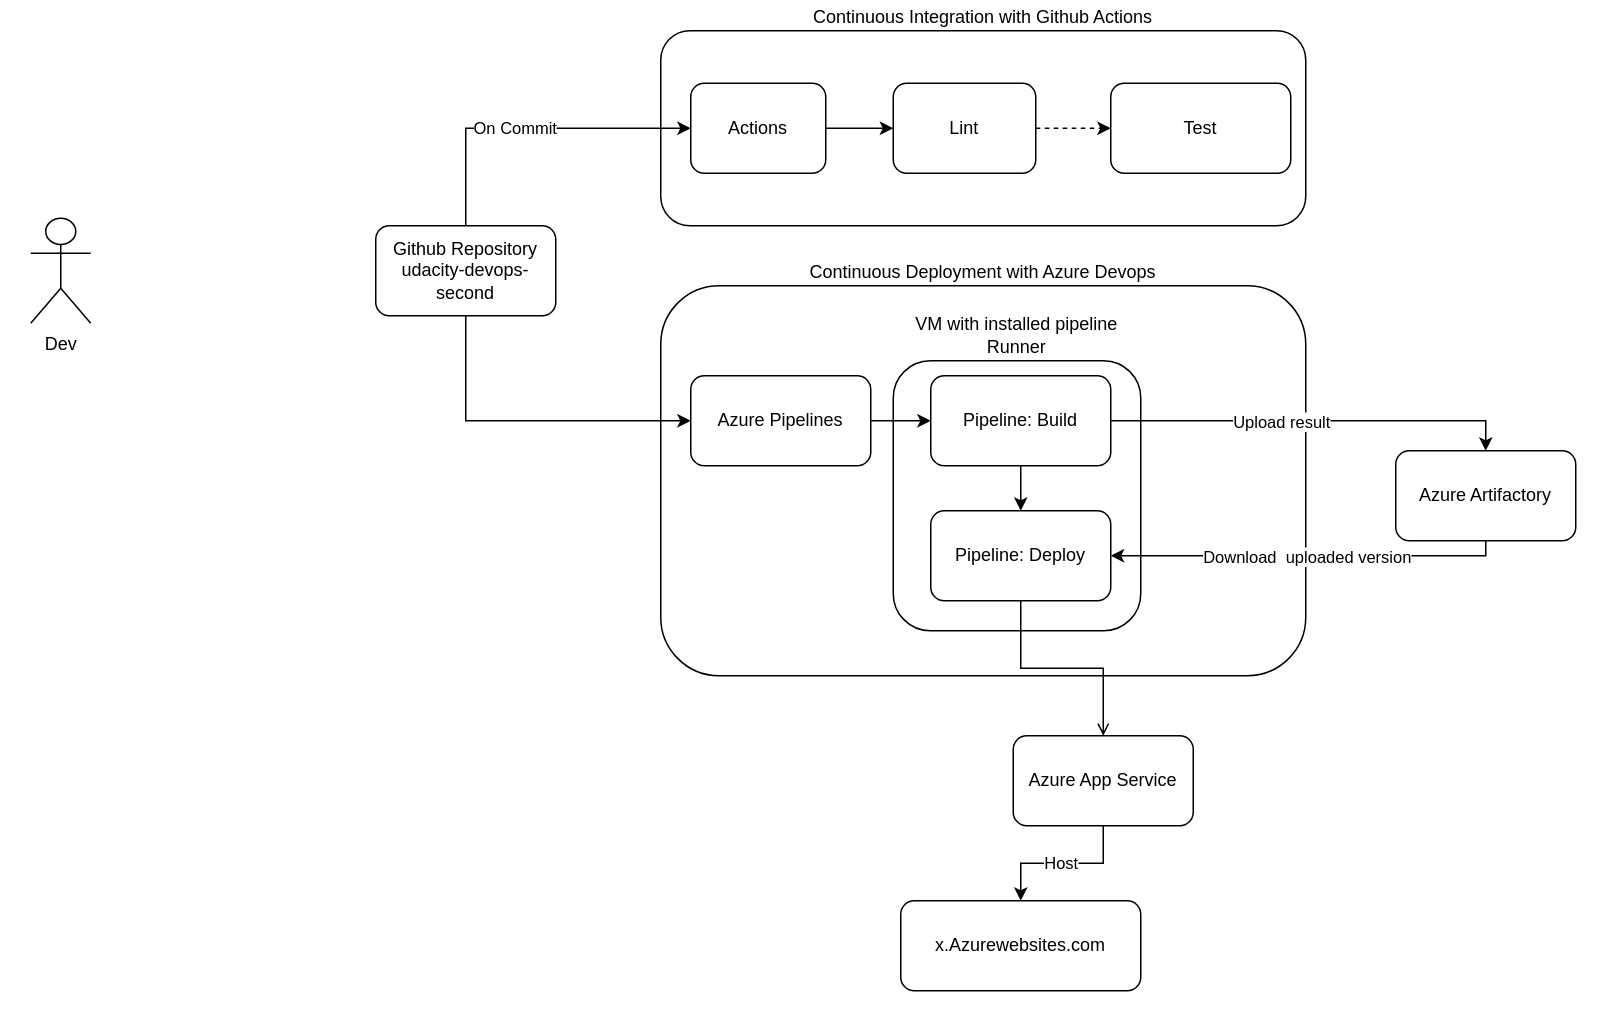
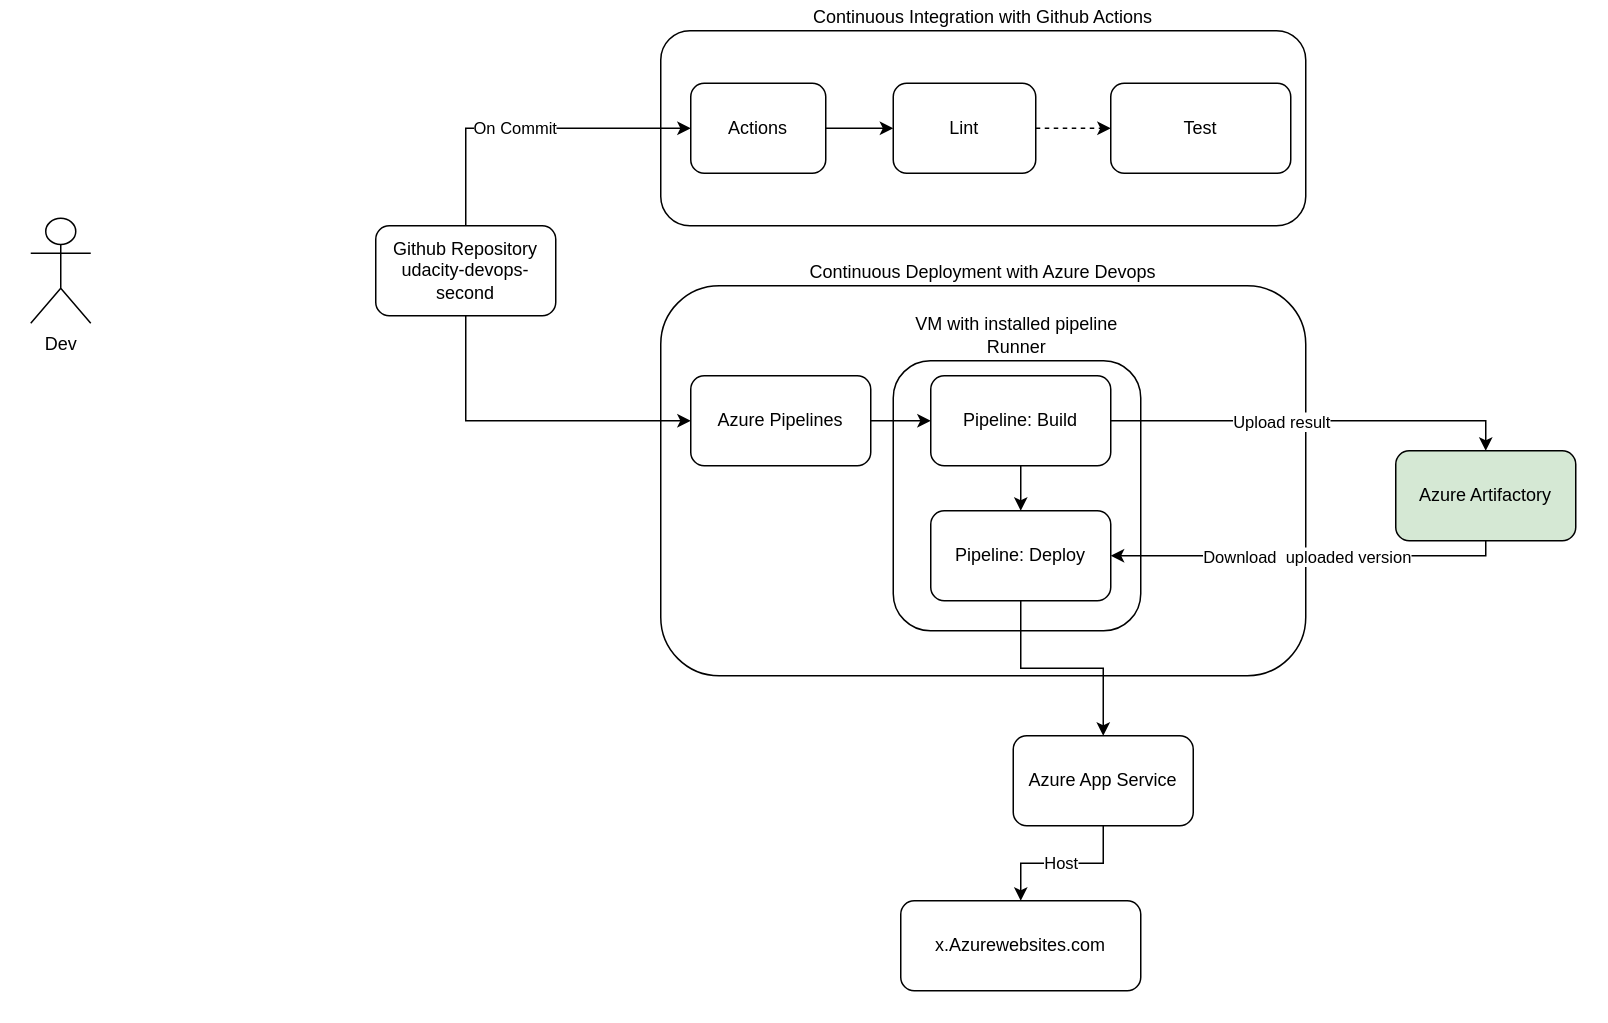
(1486, 496) -> (1486, 496)
(1103, 726) -> (1103, 724)
